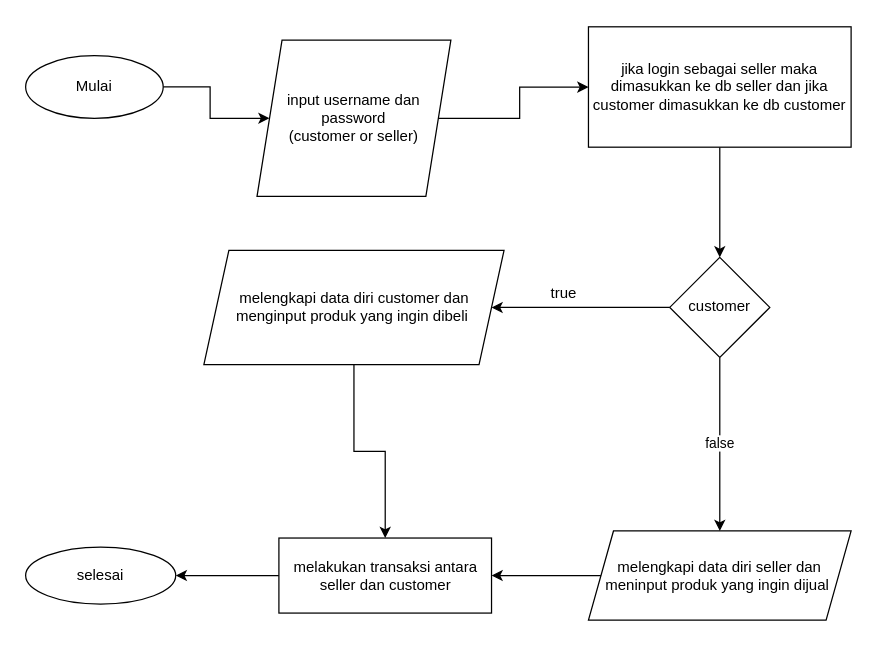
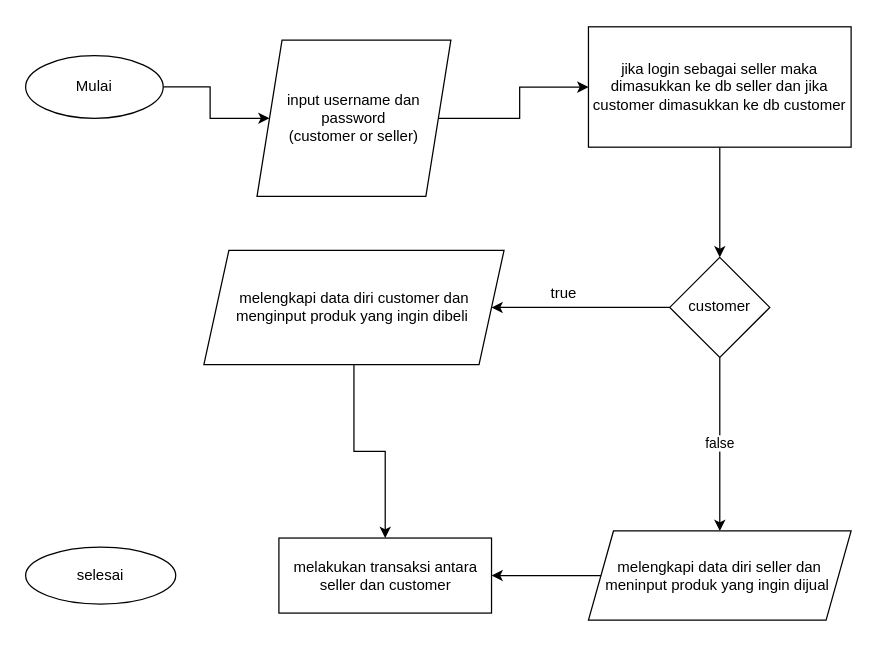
(232, 575) -> none
